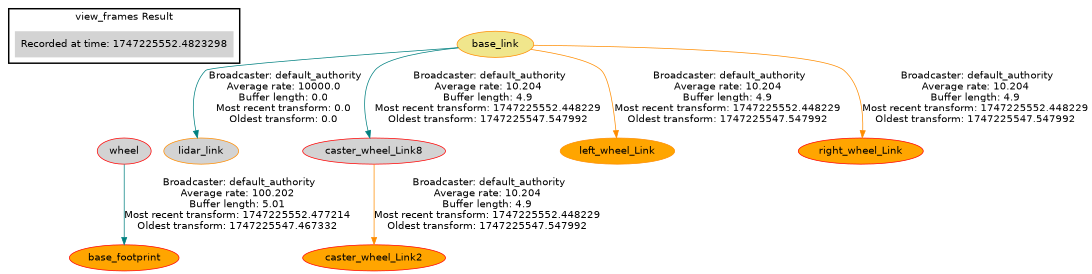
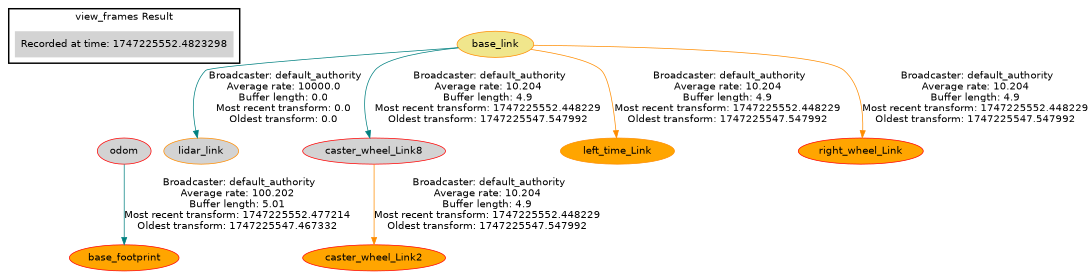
(124, 151) -> (124, 151)
(617, 151) -> (617, 151)
